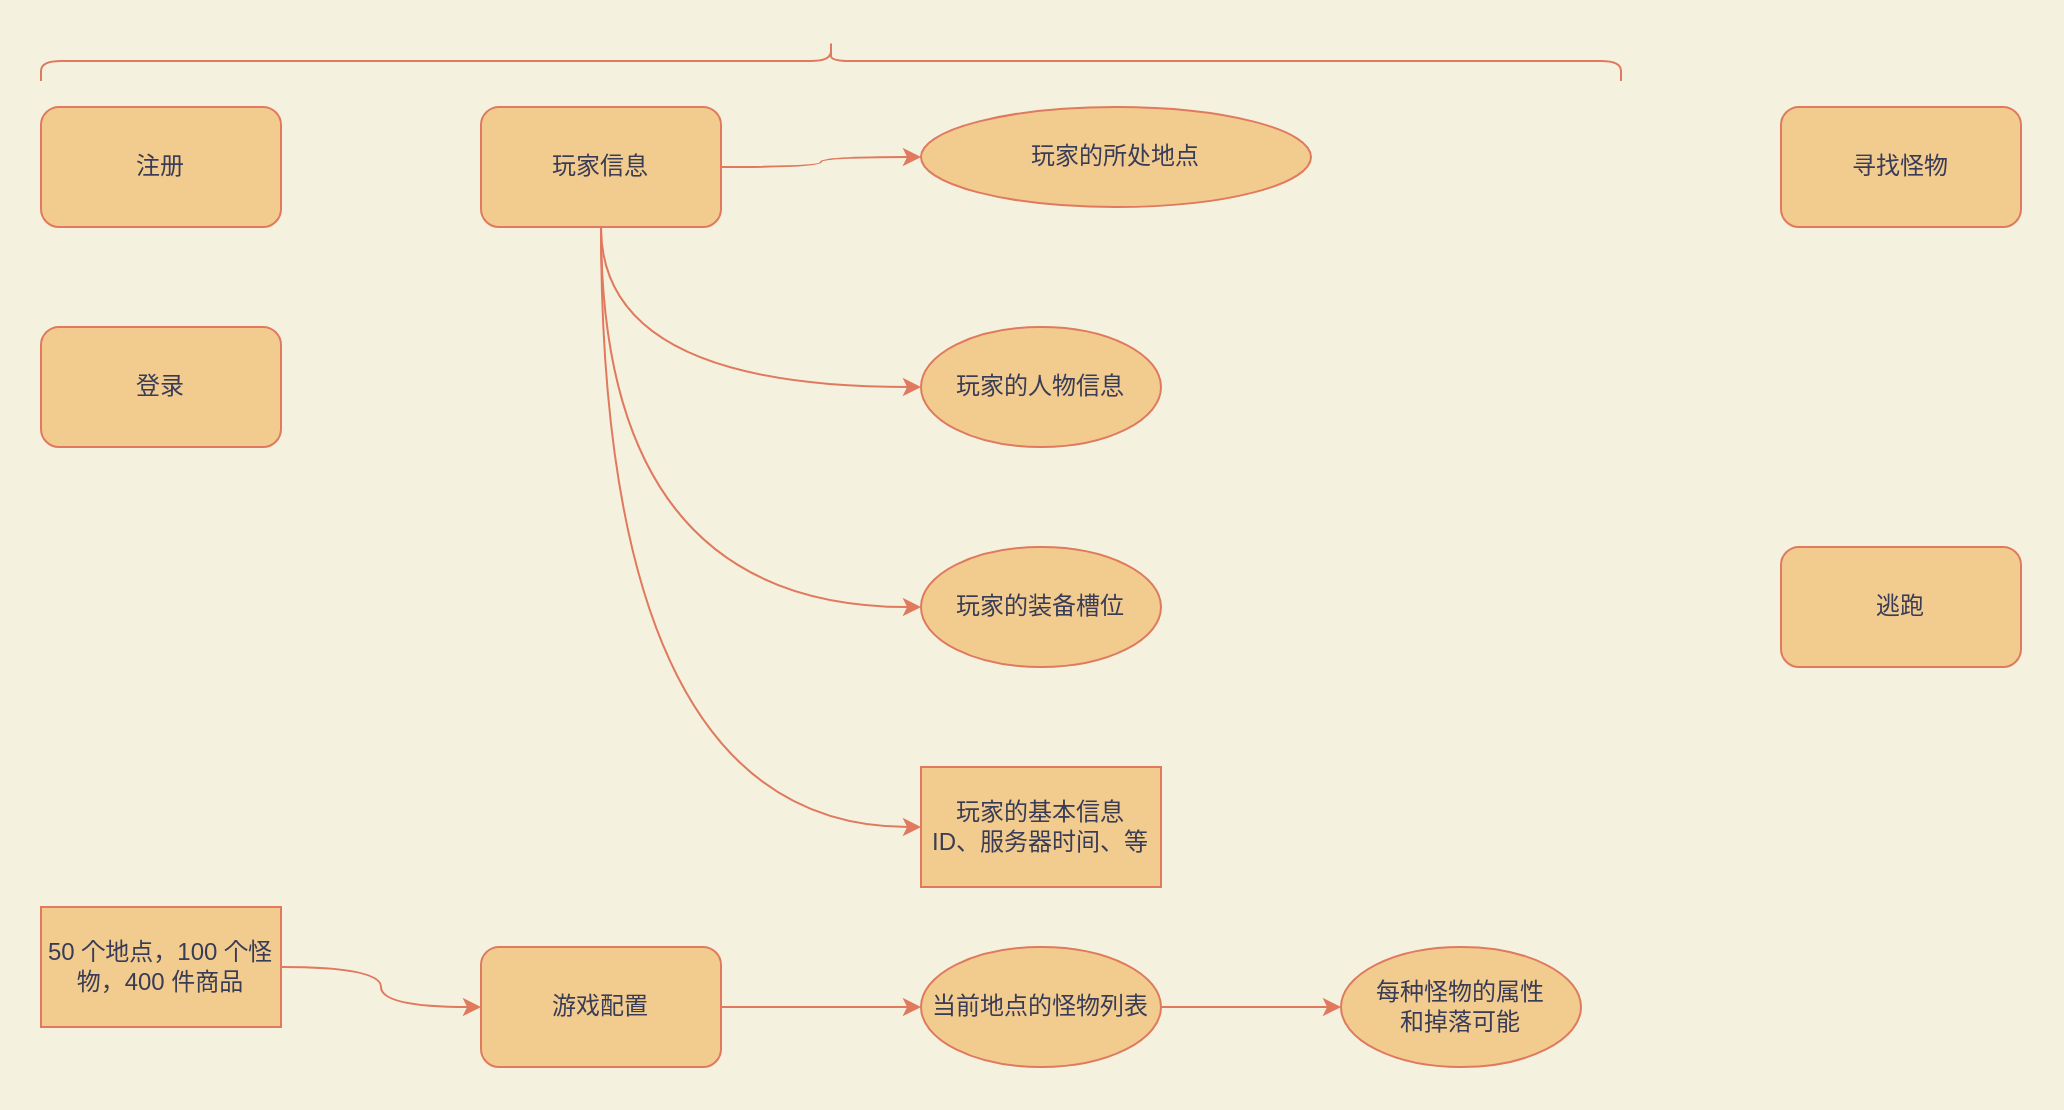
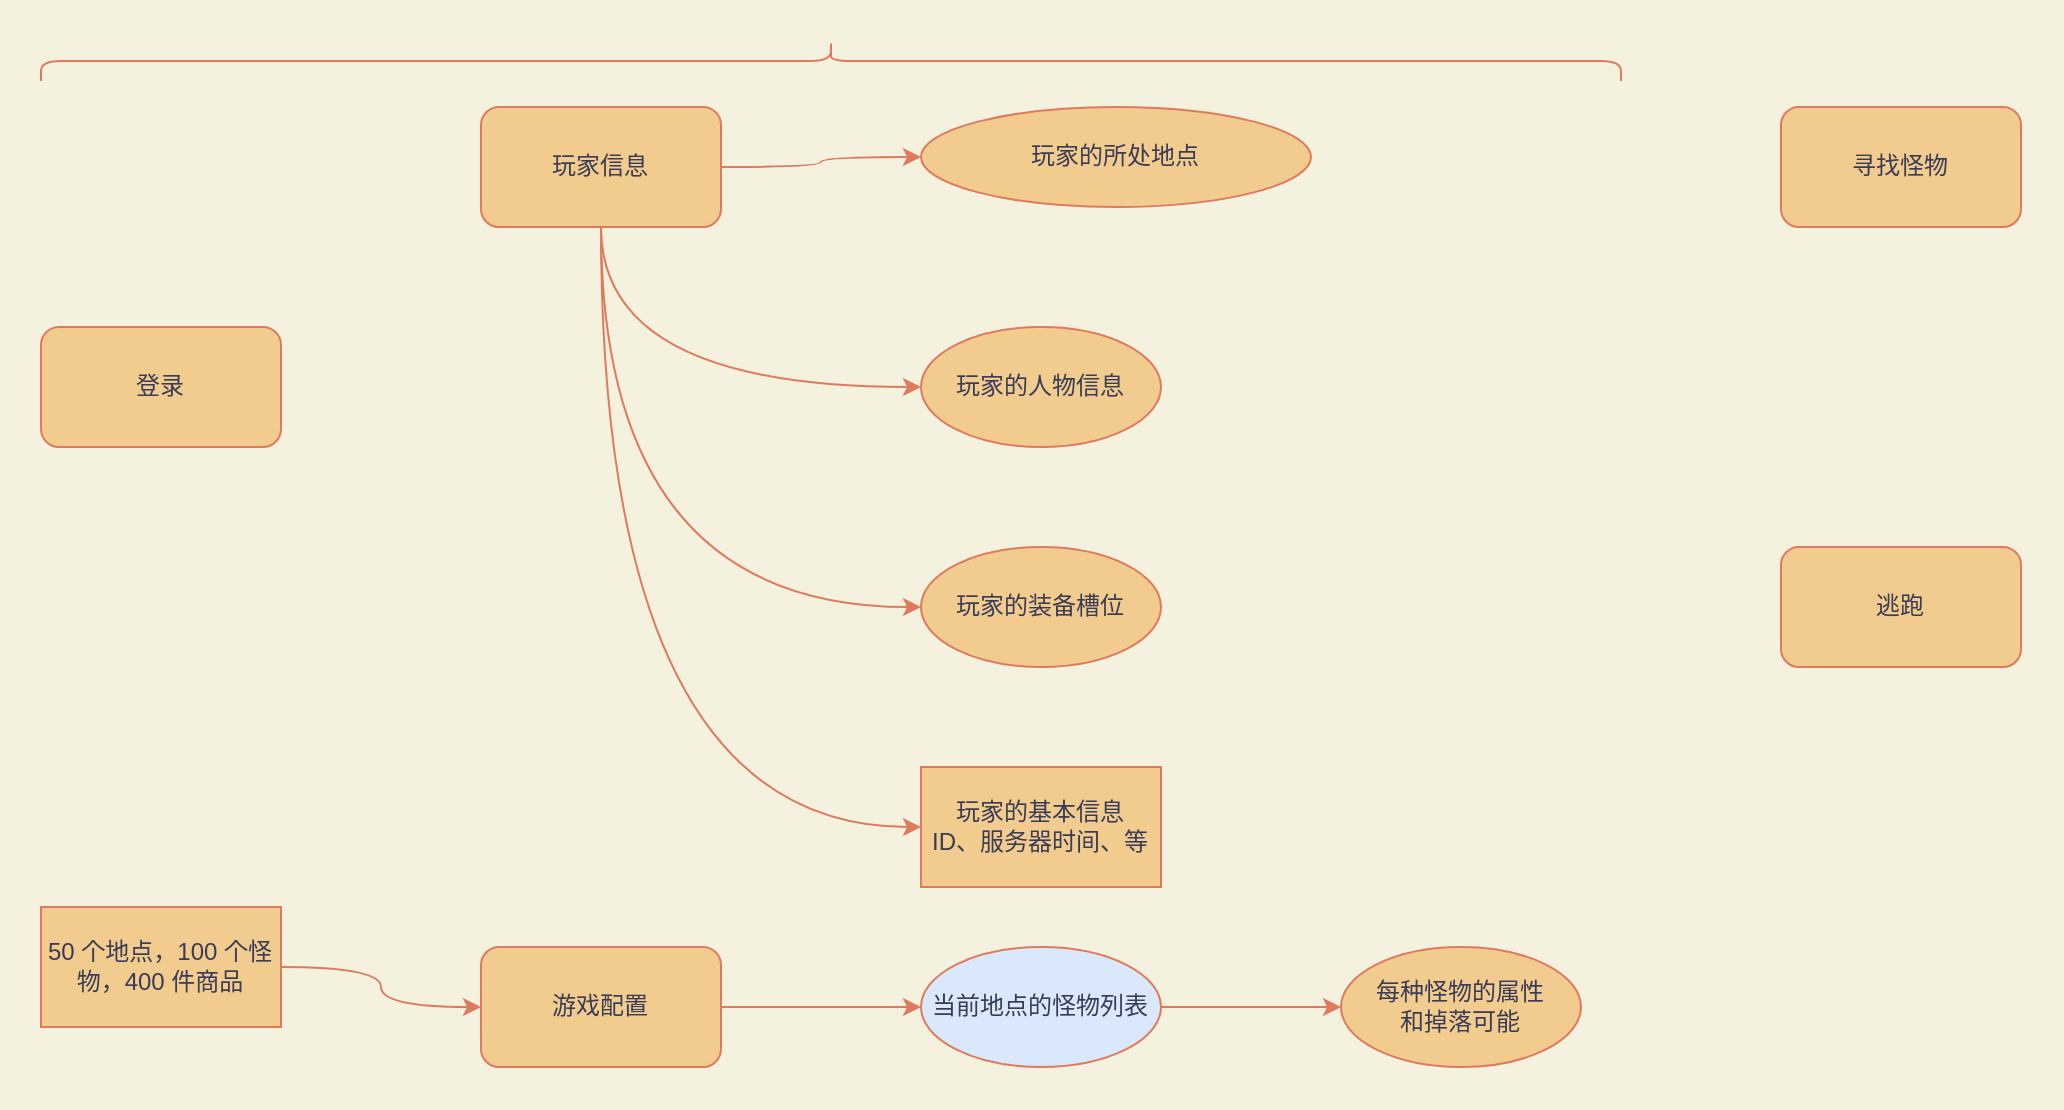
(161, 167) -> none
(1041, 1007) -> (1041, 1007)
